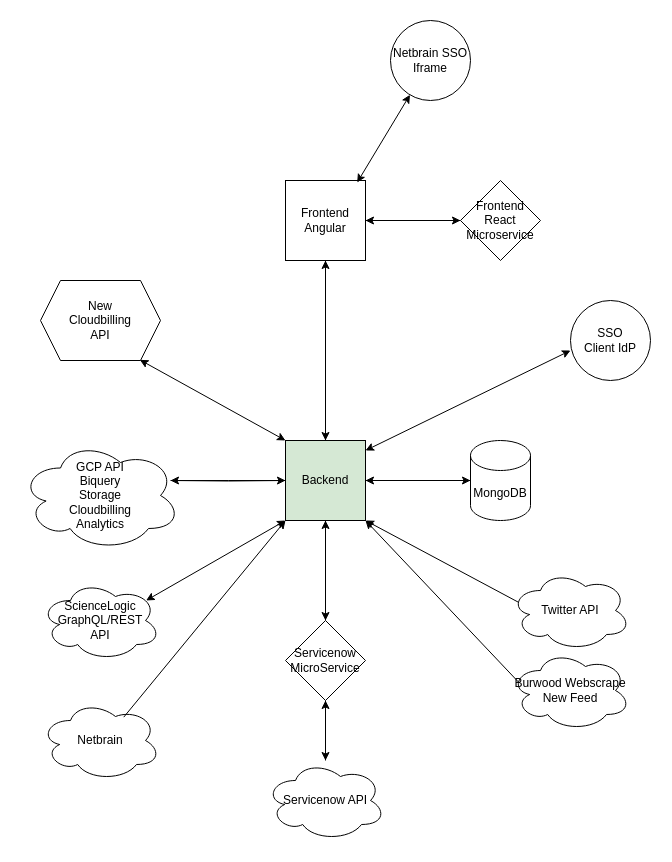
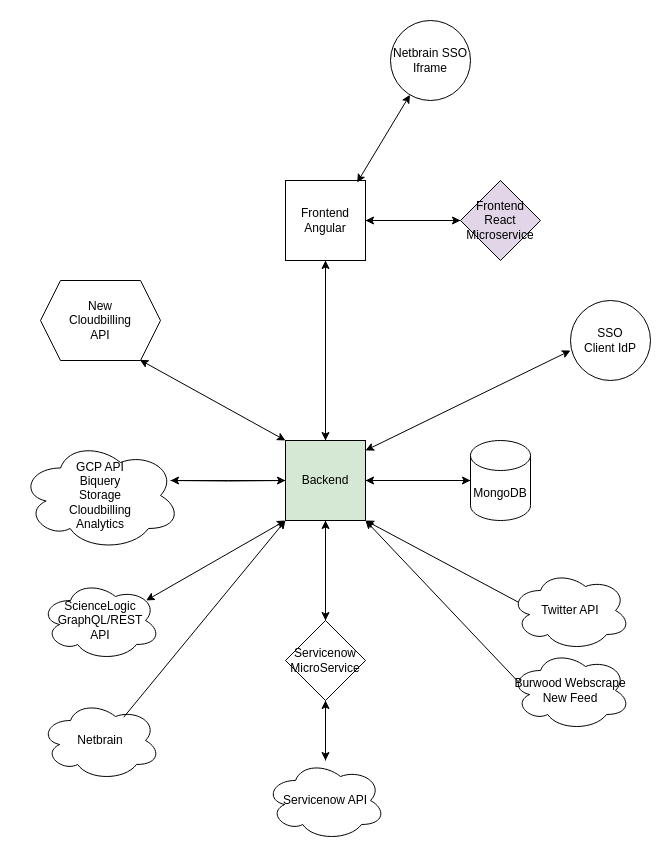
(501, 221) -> (501, 221)
